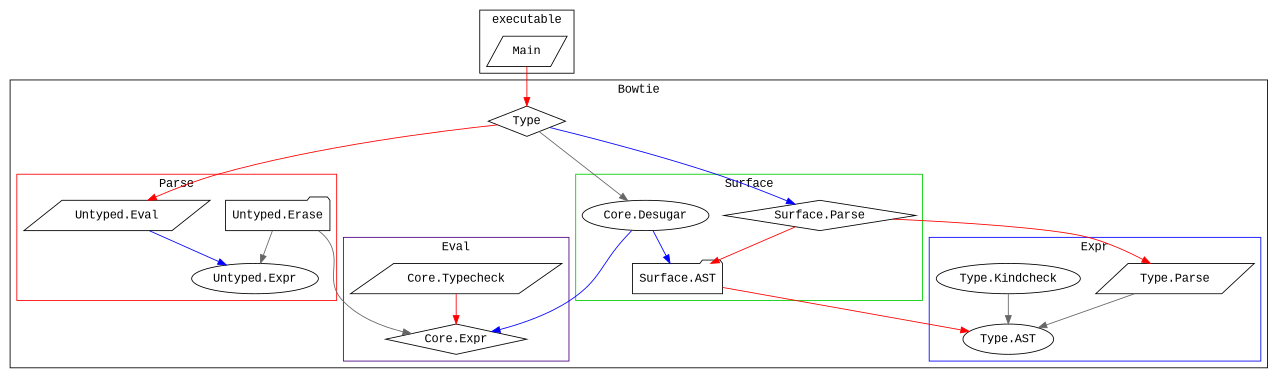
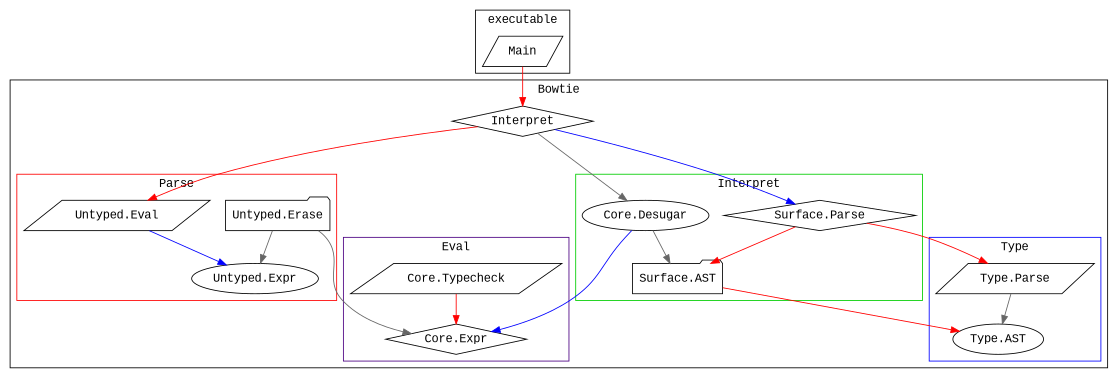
(527, 121) -> (523, 121)
(749, 184) -> (749, 184)
(660, 243) -> (660, 243)
(1095, 247) -> (1015, 247)
(1008, 279) -> none
